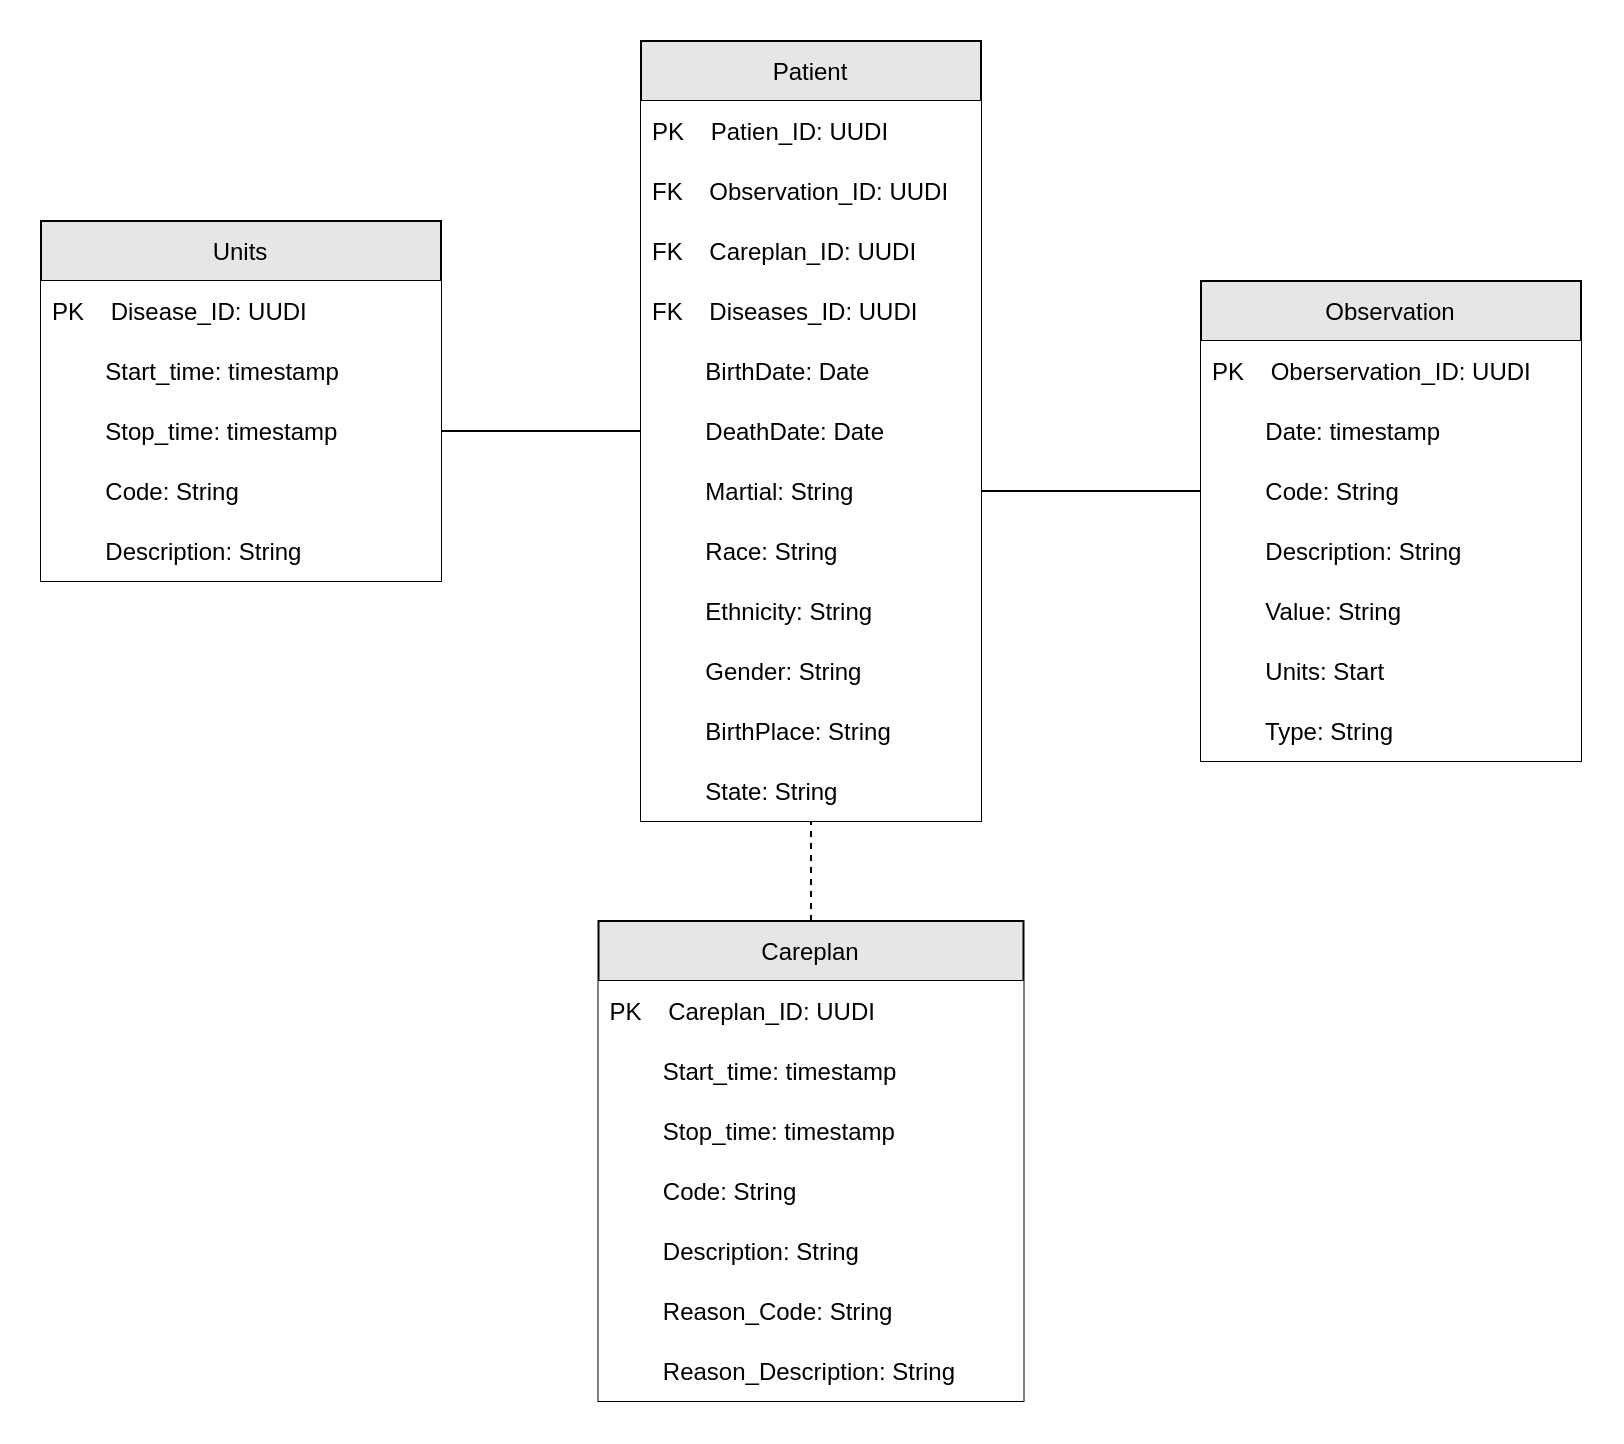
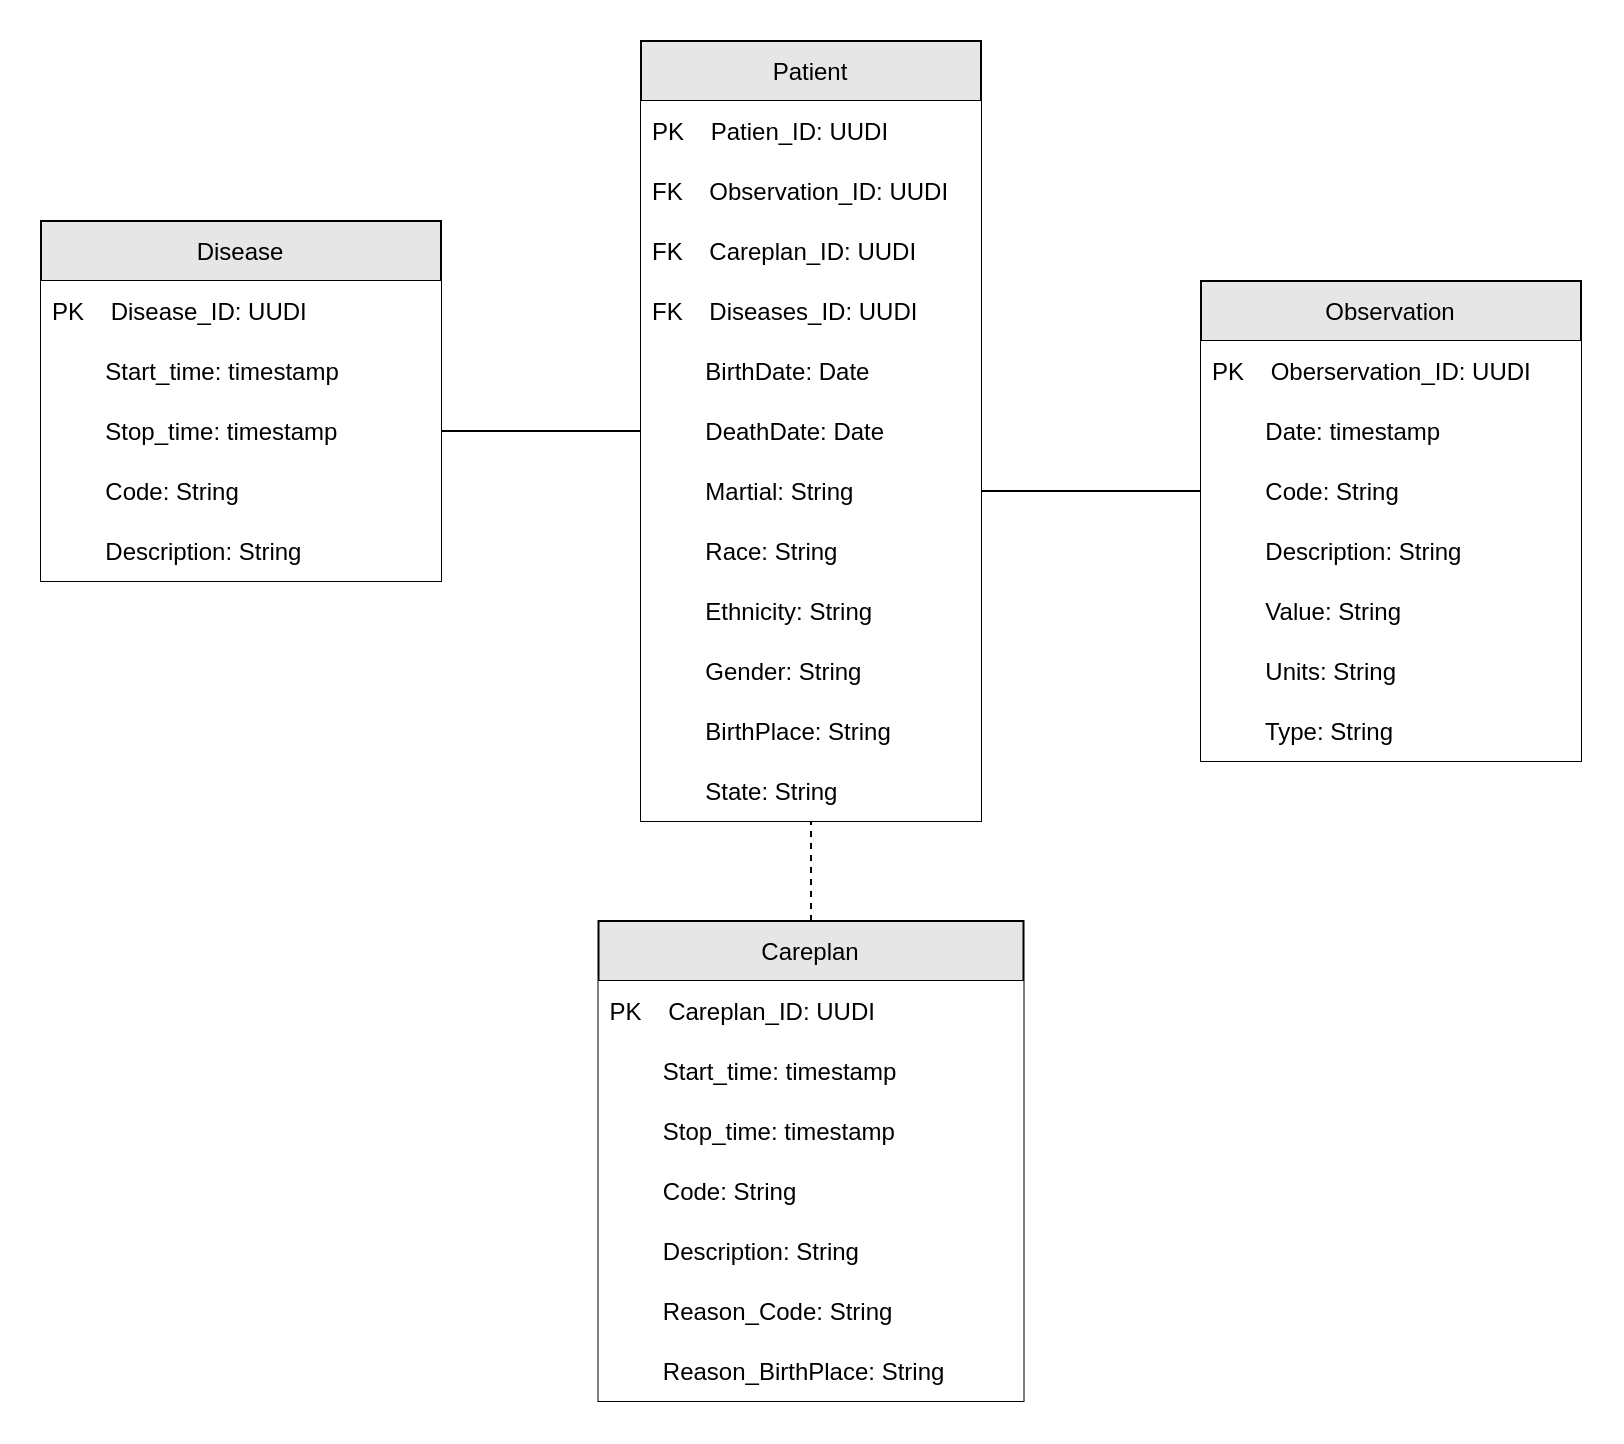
(240, 252) -> (240, 252)
(1283, 672) -> (1287, 672)
(769, 1372) -> (762, 1372)
